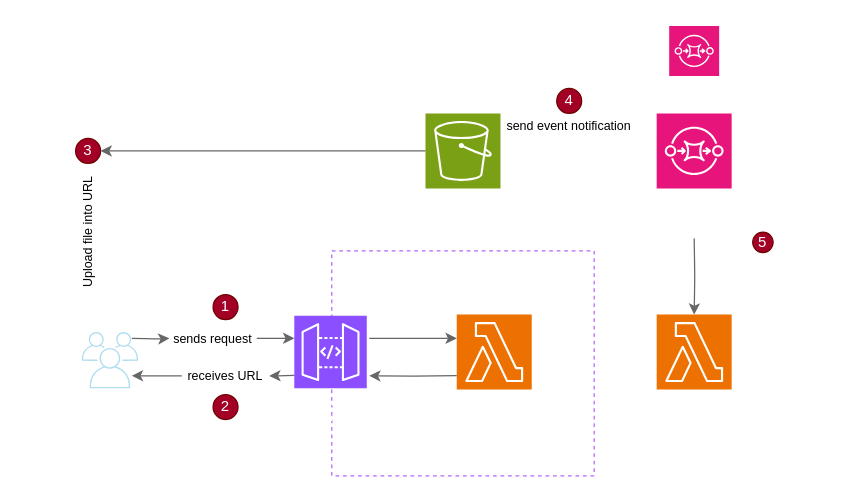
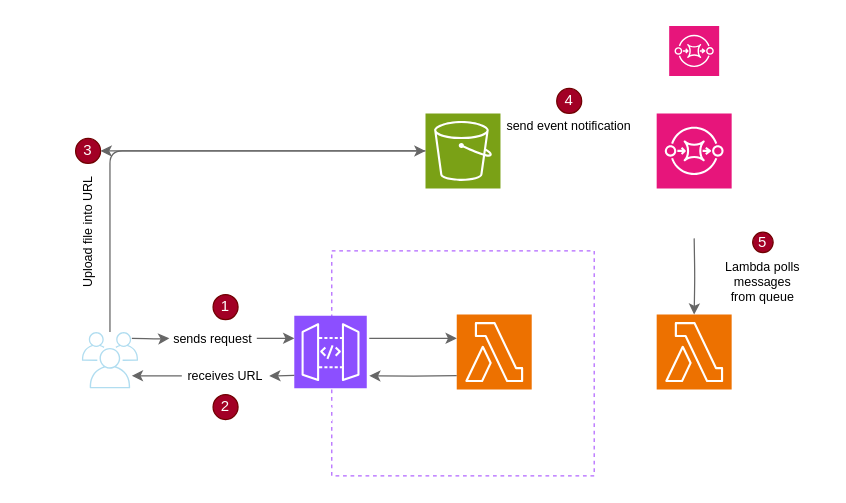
none -> (110, 243)
none -> (763, 282)
